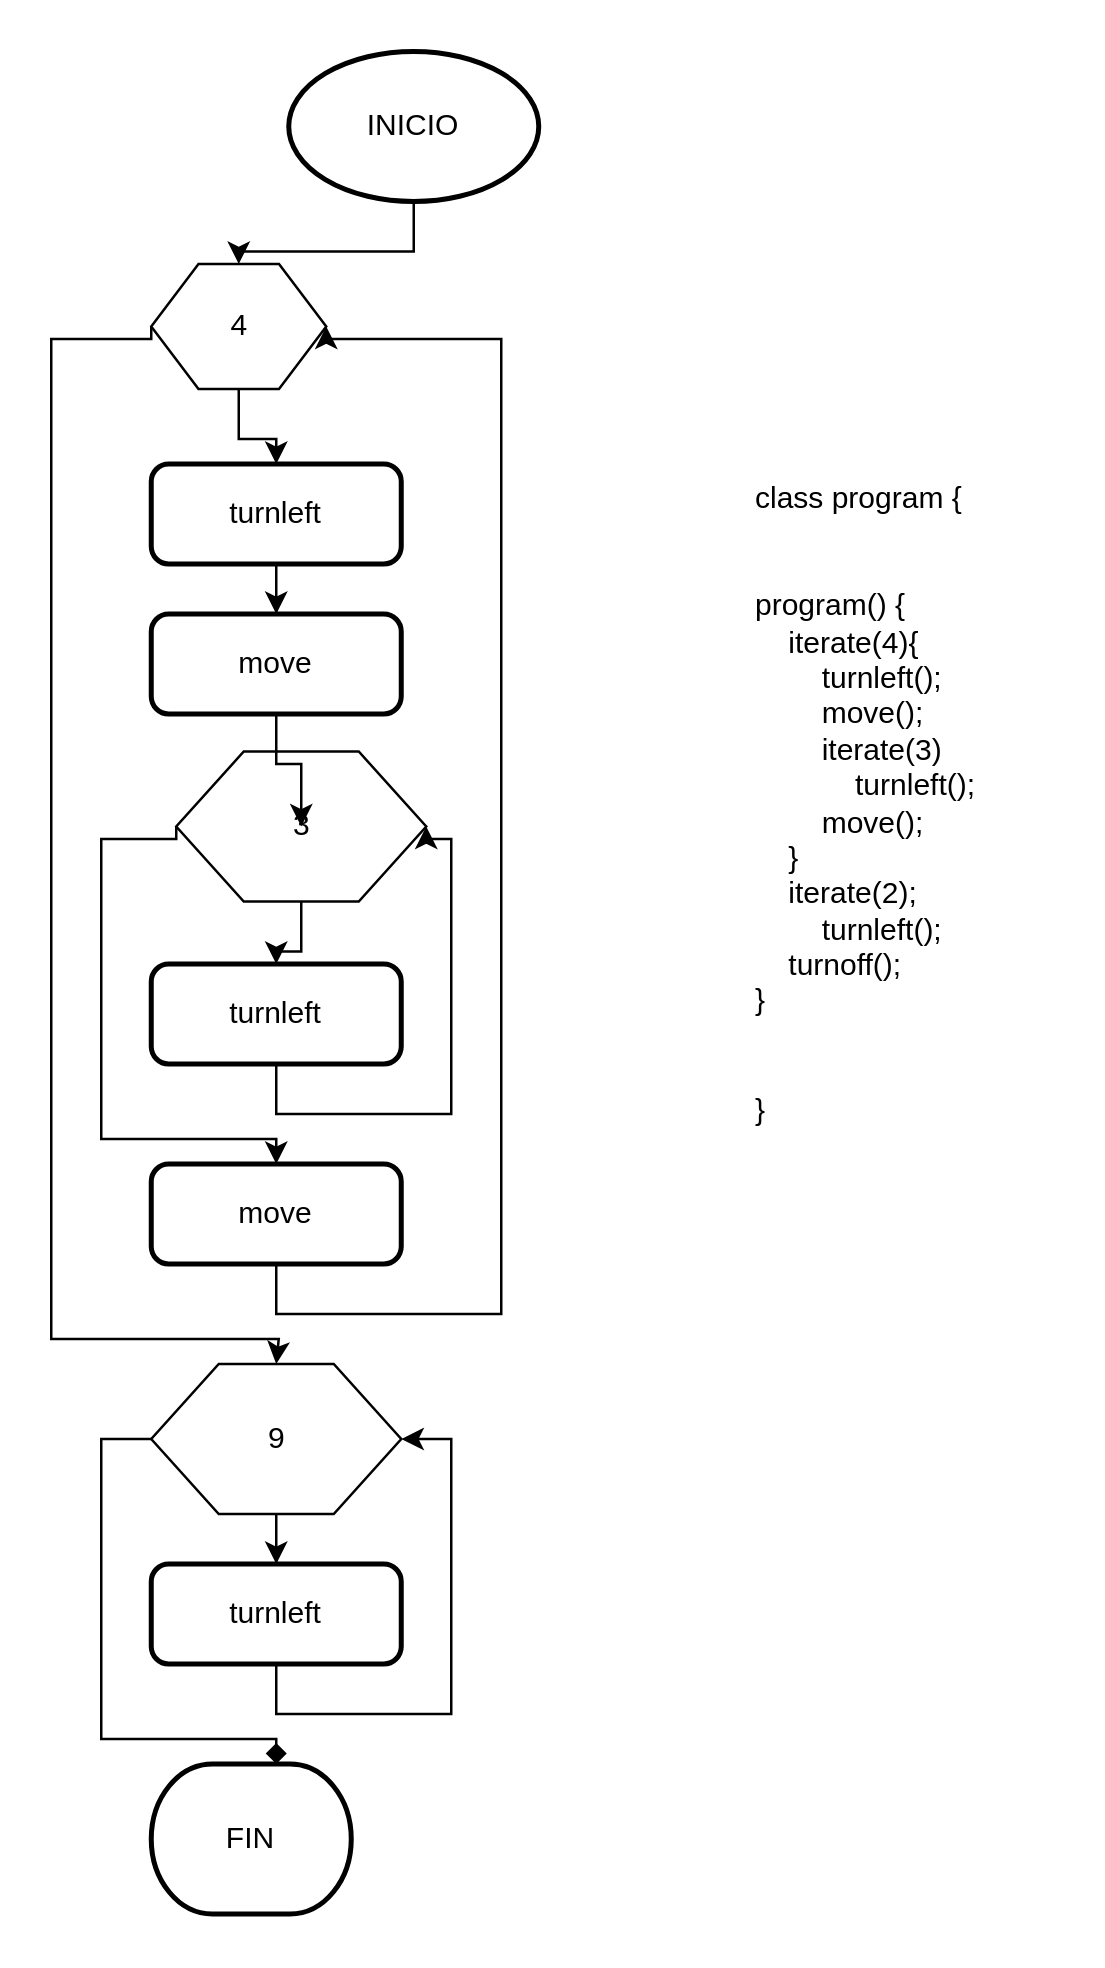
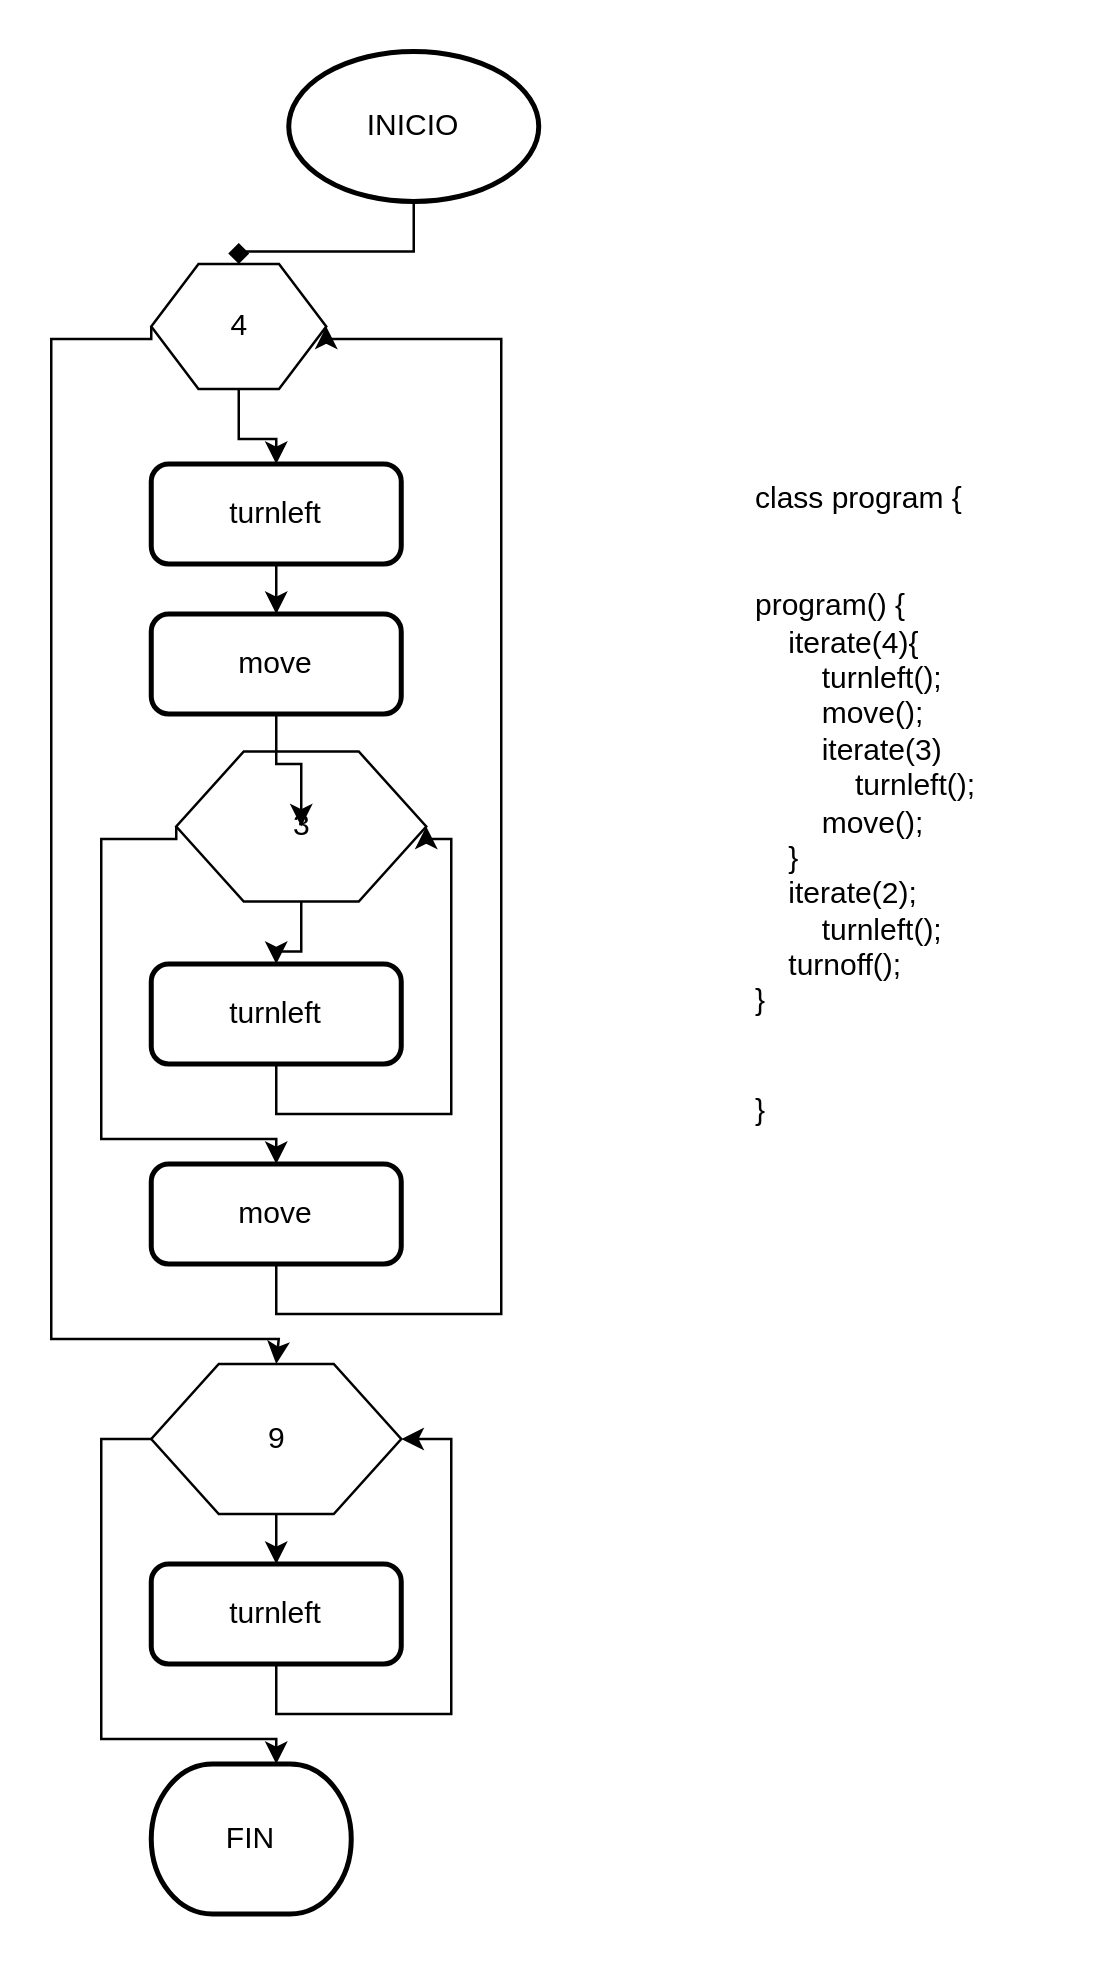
(243, 251) -> (242, 251)
(276, 1743) -> (276, 1745)
